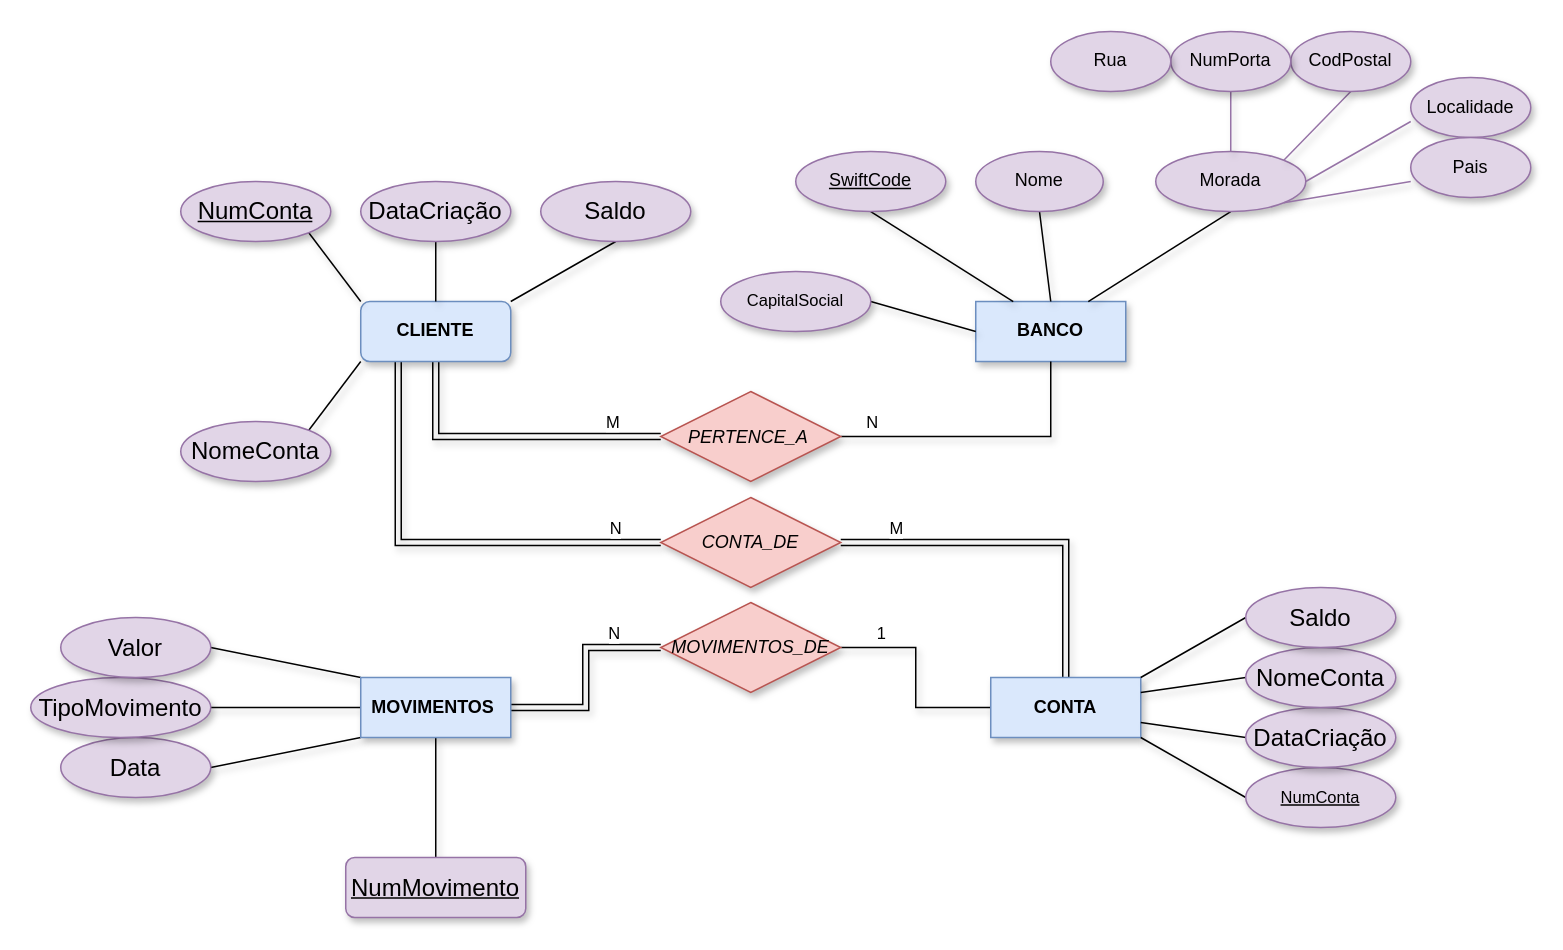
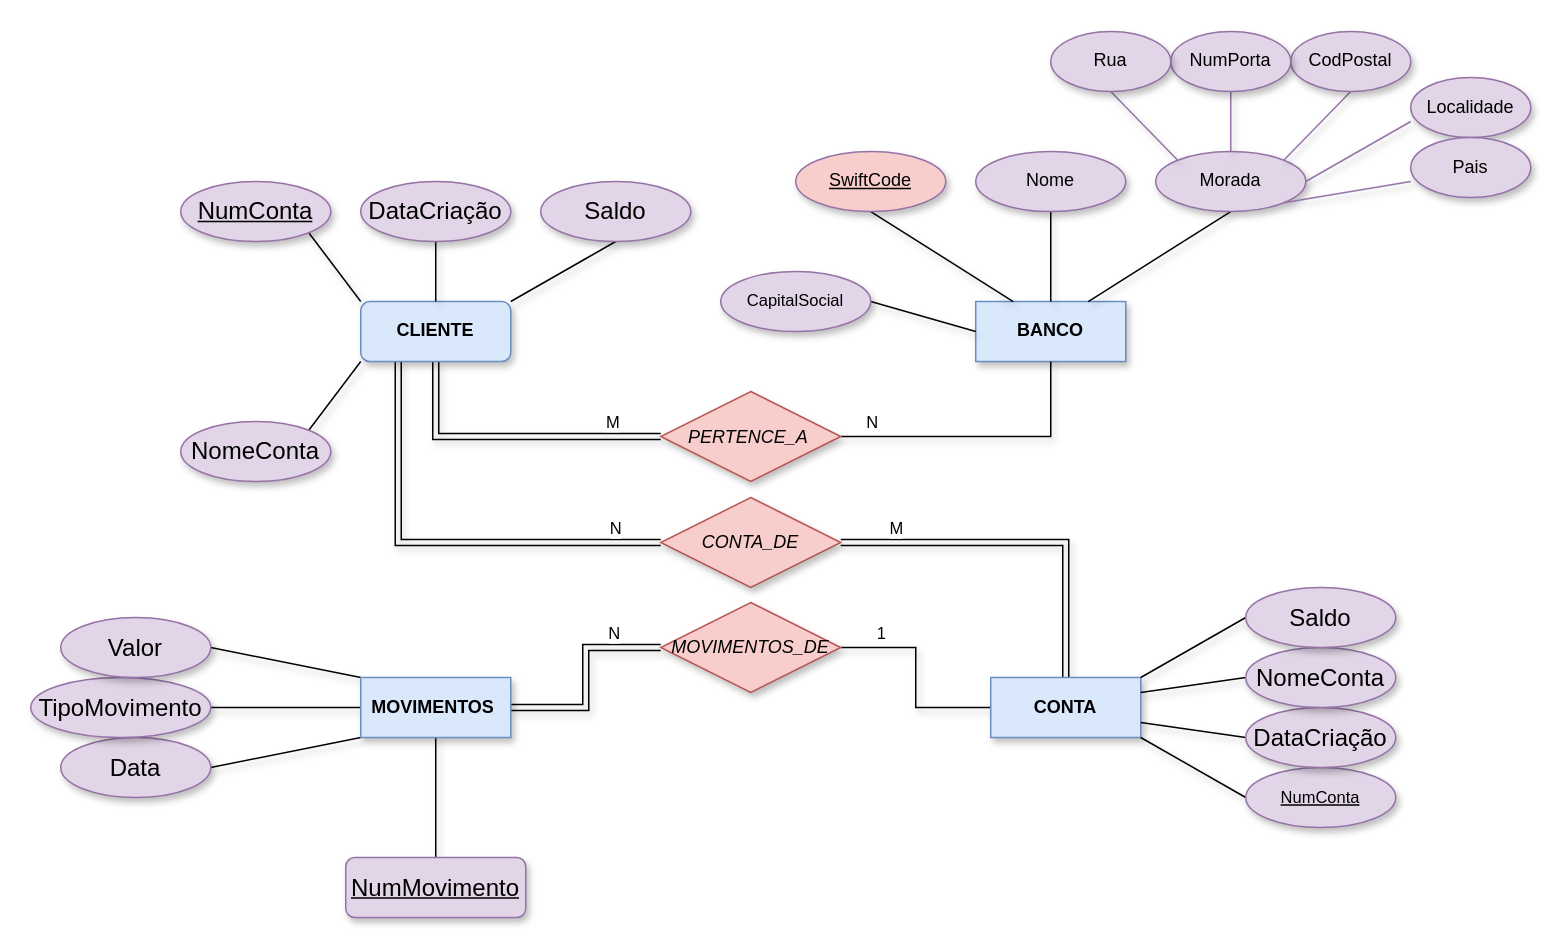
none -> (1144, 125)
(871, 181) -> (871, 181)
(1040, 181) -> (1051, 181)
